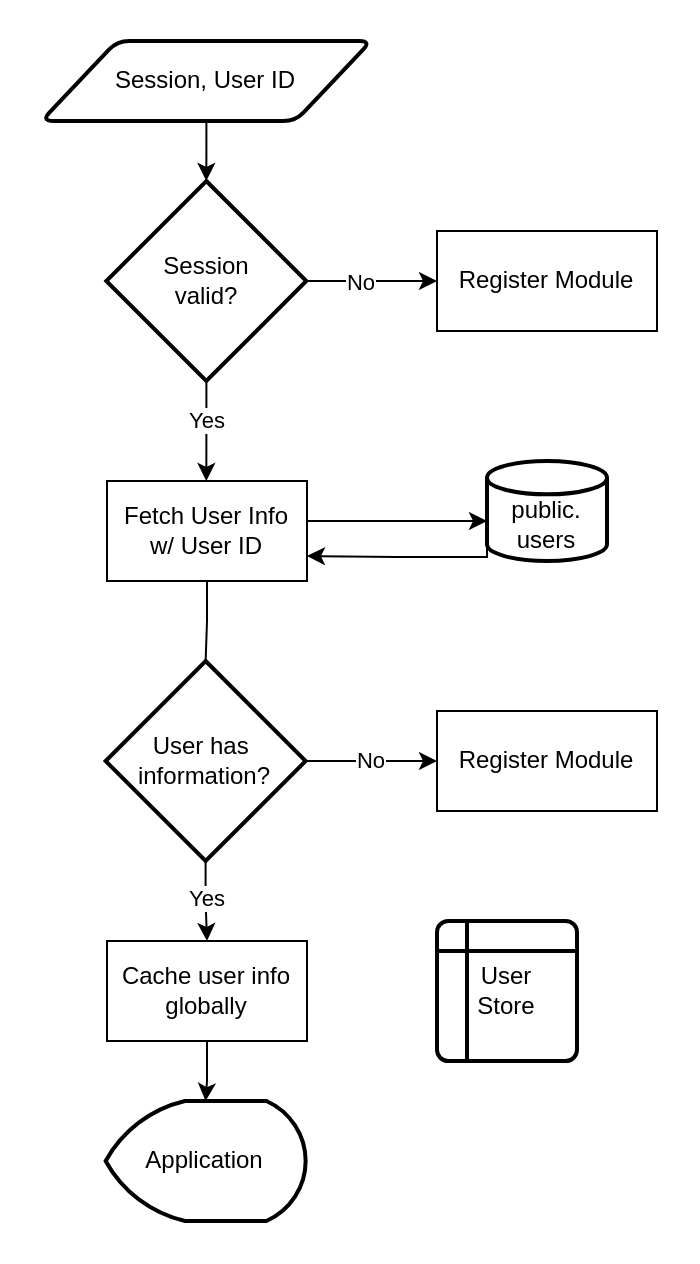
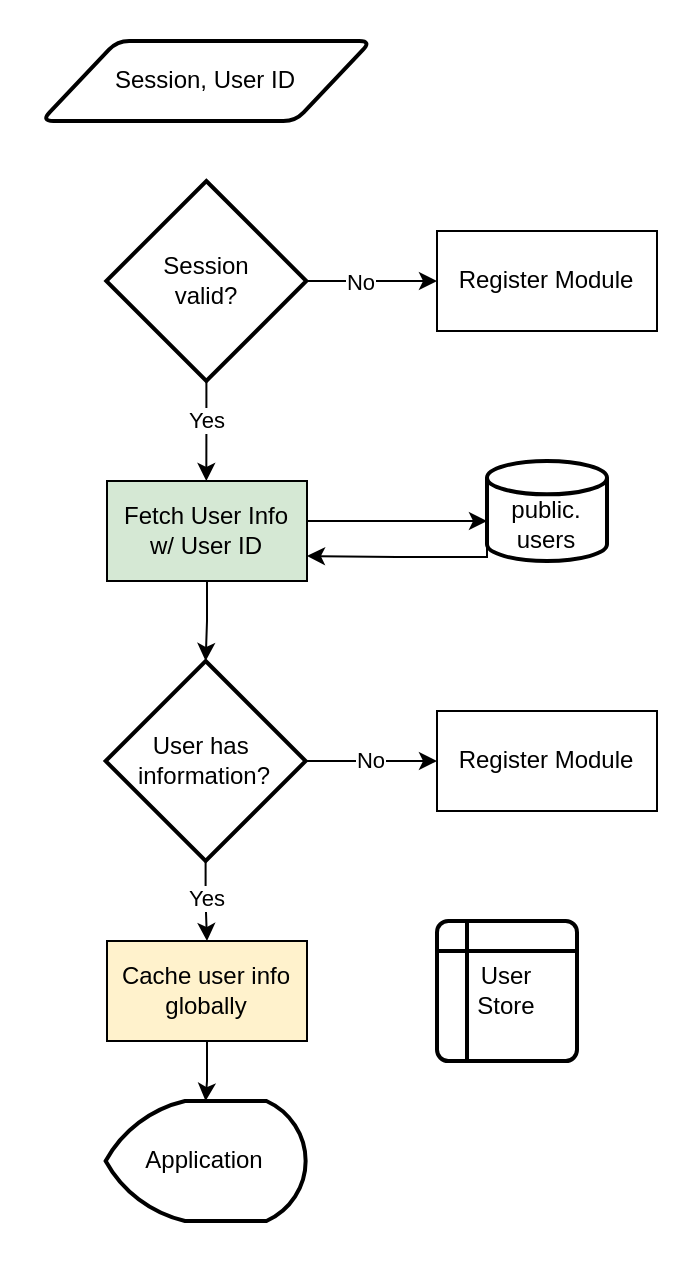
(206, 158) -> none
(207, 531) -> (207, 531)
(206, 651) -> (206, 646)
(207, 991) -> (207, 991)
